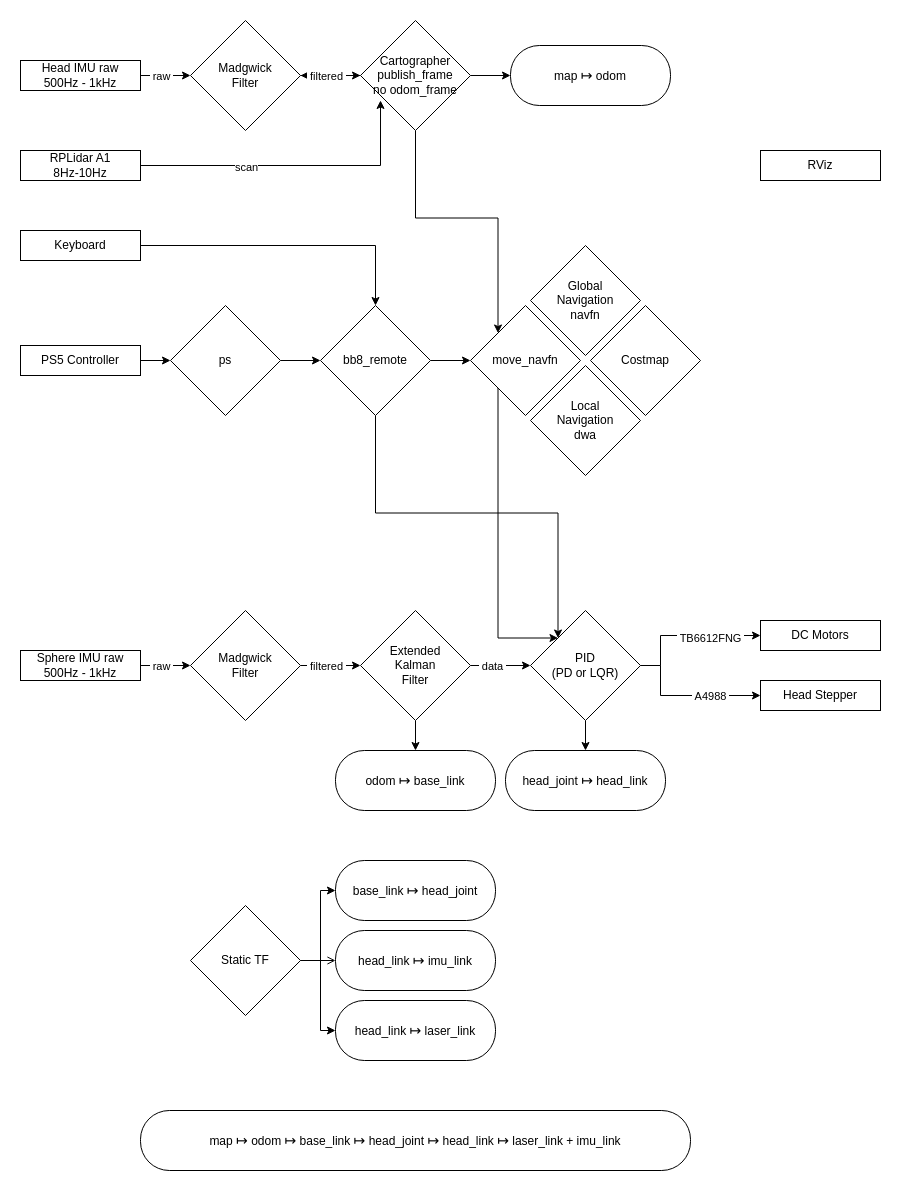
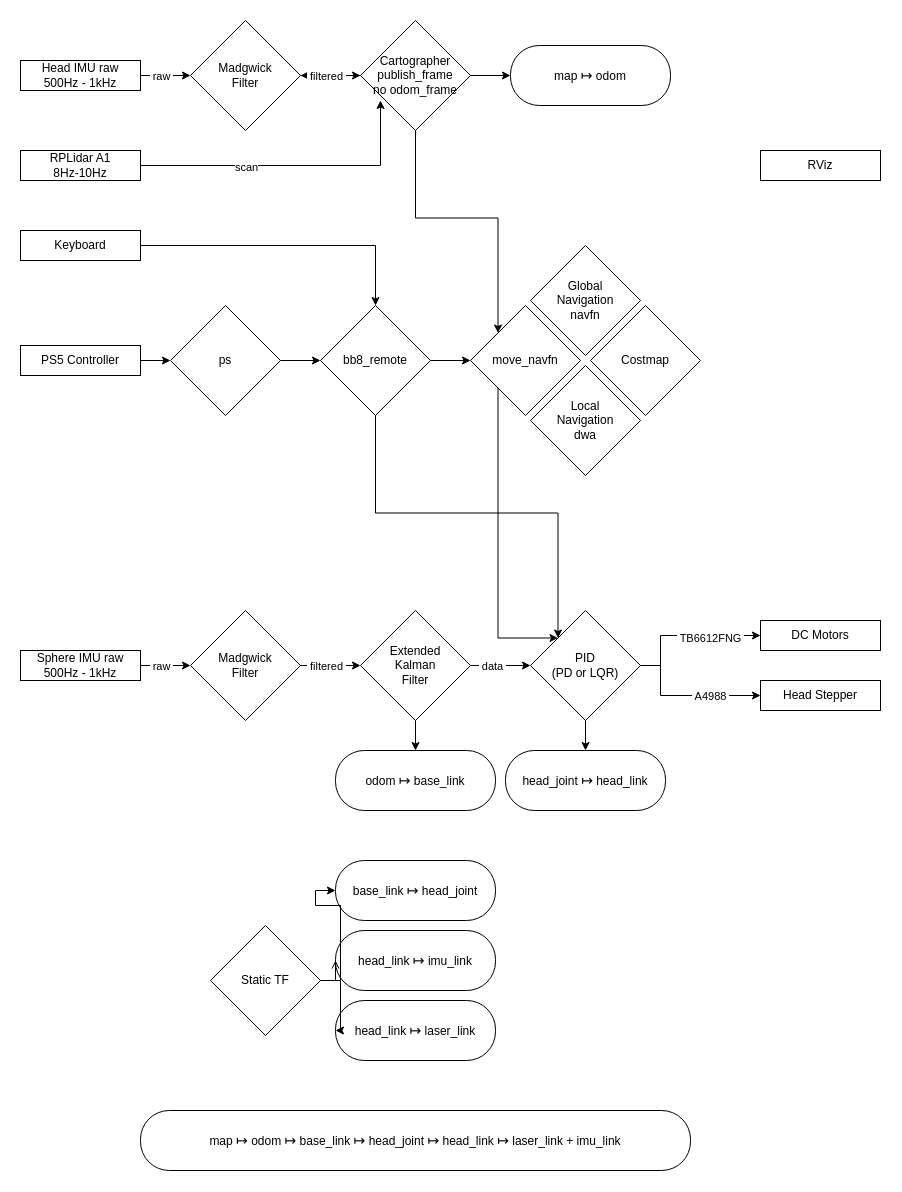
(246, 961) -> (266, 981)
